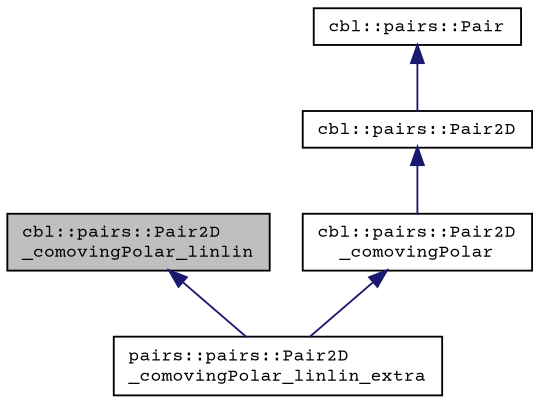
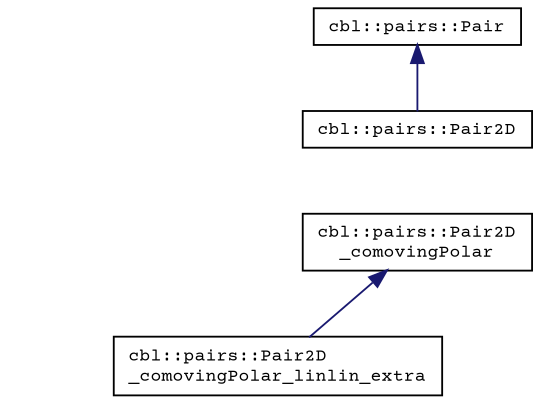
(417, 190) -> none
(139, 242) -> none
(278, 366) -> (278, 366)
